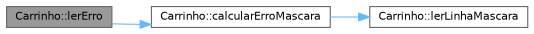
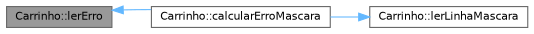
(126, 24) -> (137, 10)
